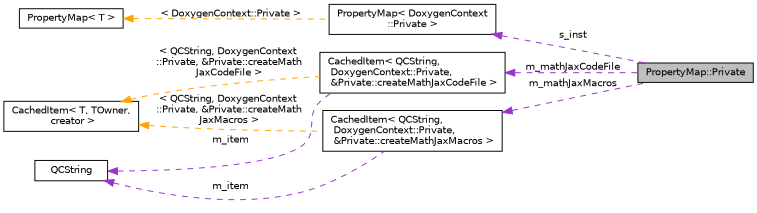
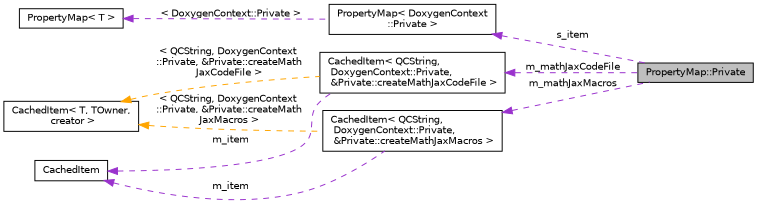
(231, 19) -> (231, 19)
(571, 35) -> (571, 35)
(71, 171) -> (71, 171)
